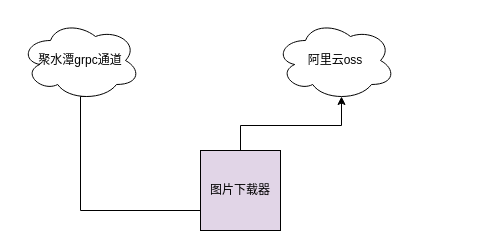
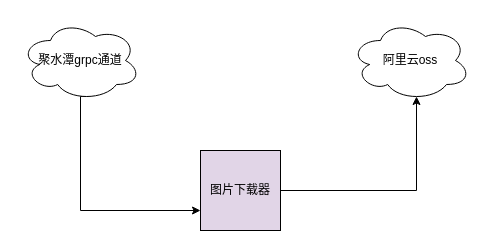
(336, 61) -> (411, 61)
(195, 211) -> (192, 211)
